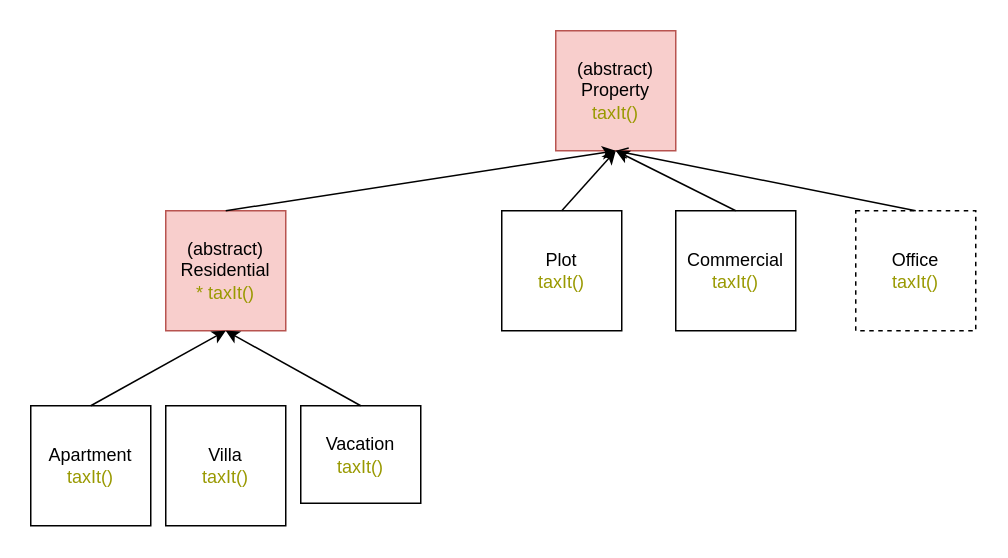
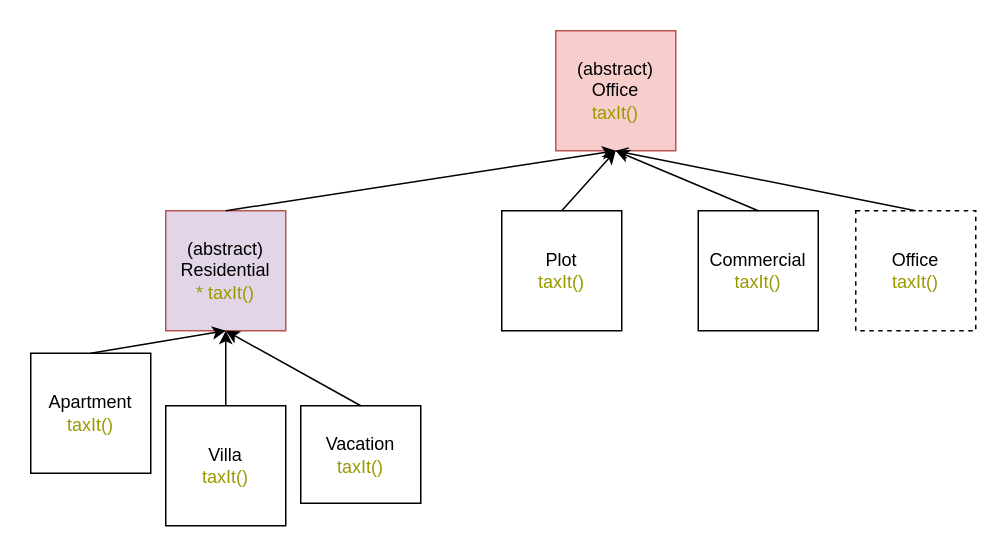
(616, 91) -> (616, 91)
(226, 271) -> (226, 271)
(736, 271) -> (758, 271)
none -> (226, 374)
(91, 466) -> (91, 413)
